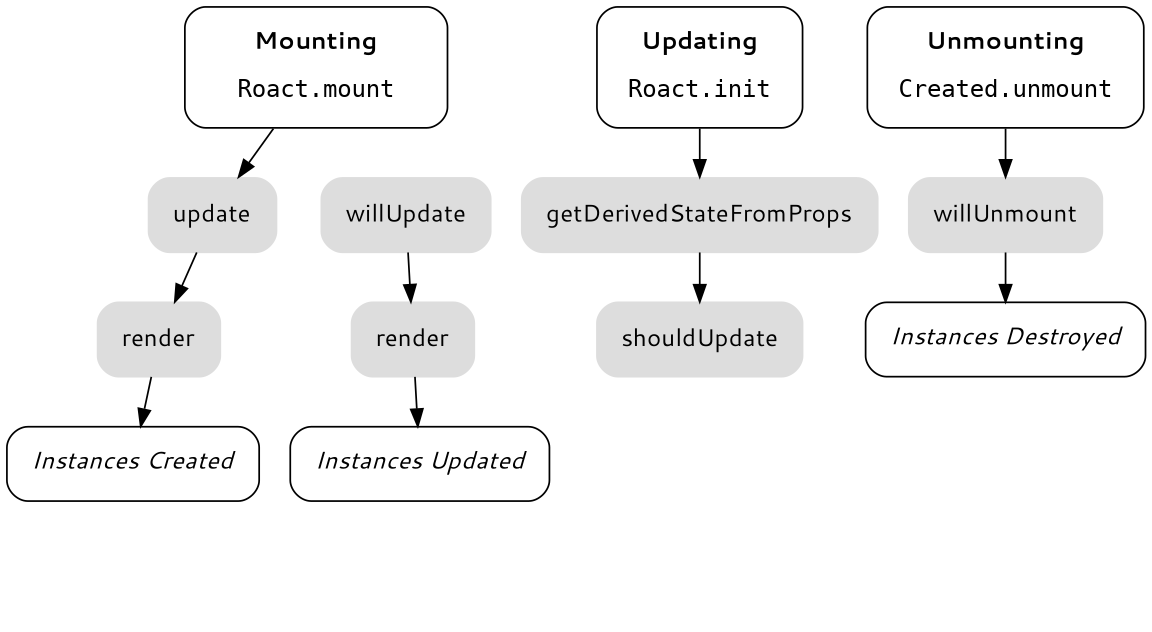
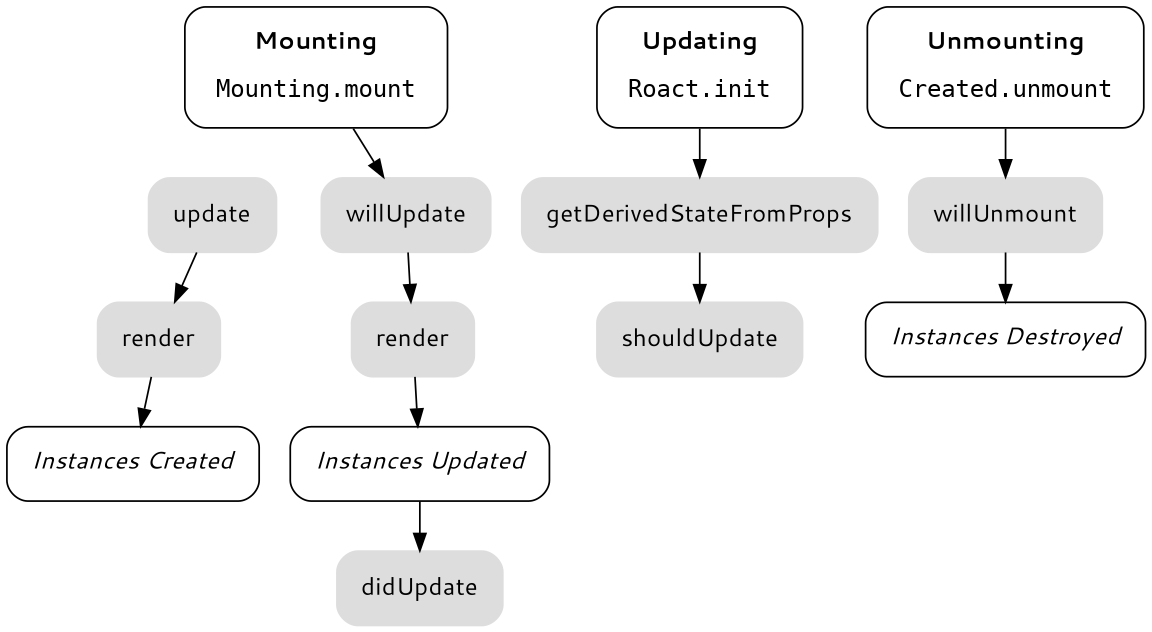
(316, 90) -> (316, 90)
(261, 146) -> (364, 145)
none -> (420, 588)
